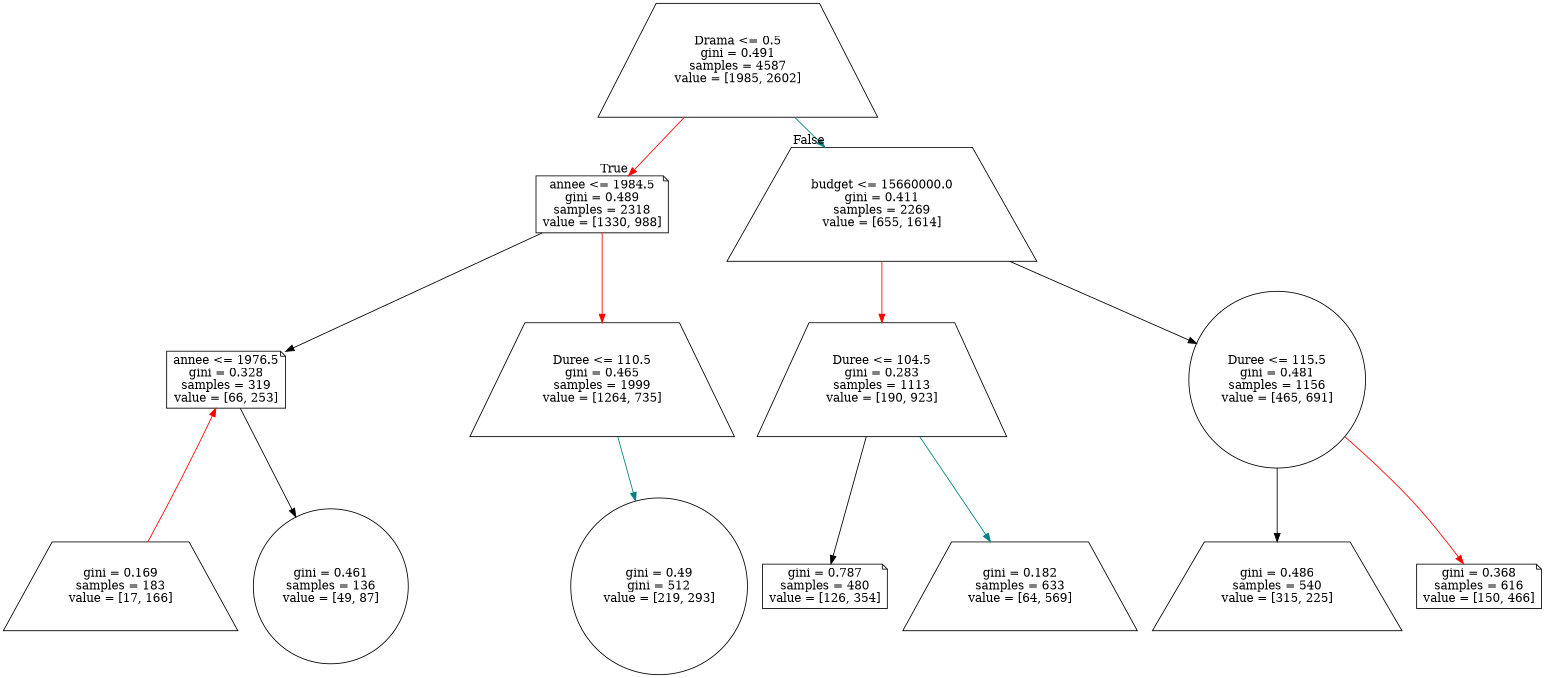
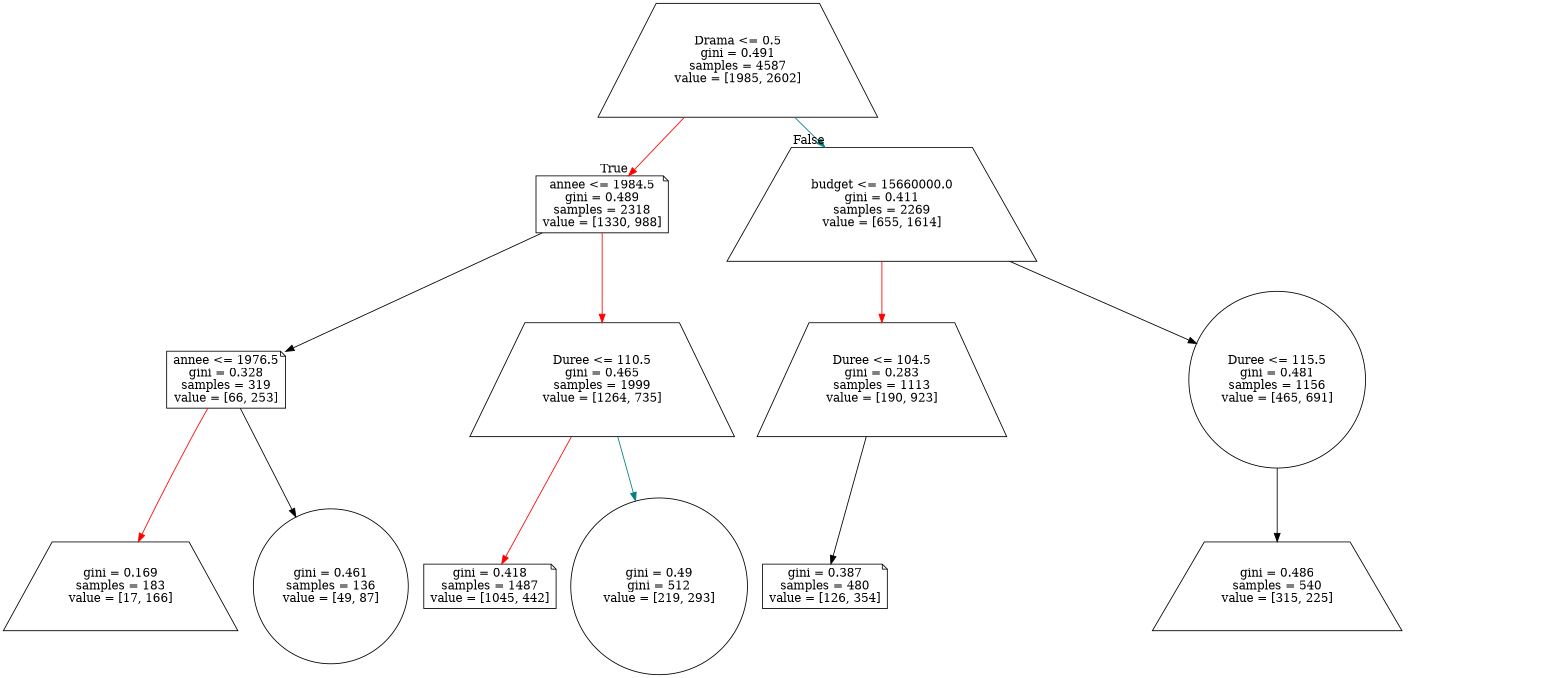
(181, 479) -> (174, 471)
none -> (490, 586)
(825, 586) -> (825, 586)
(1020, 586) -> none
(1479, 586) -> none
